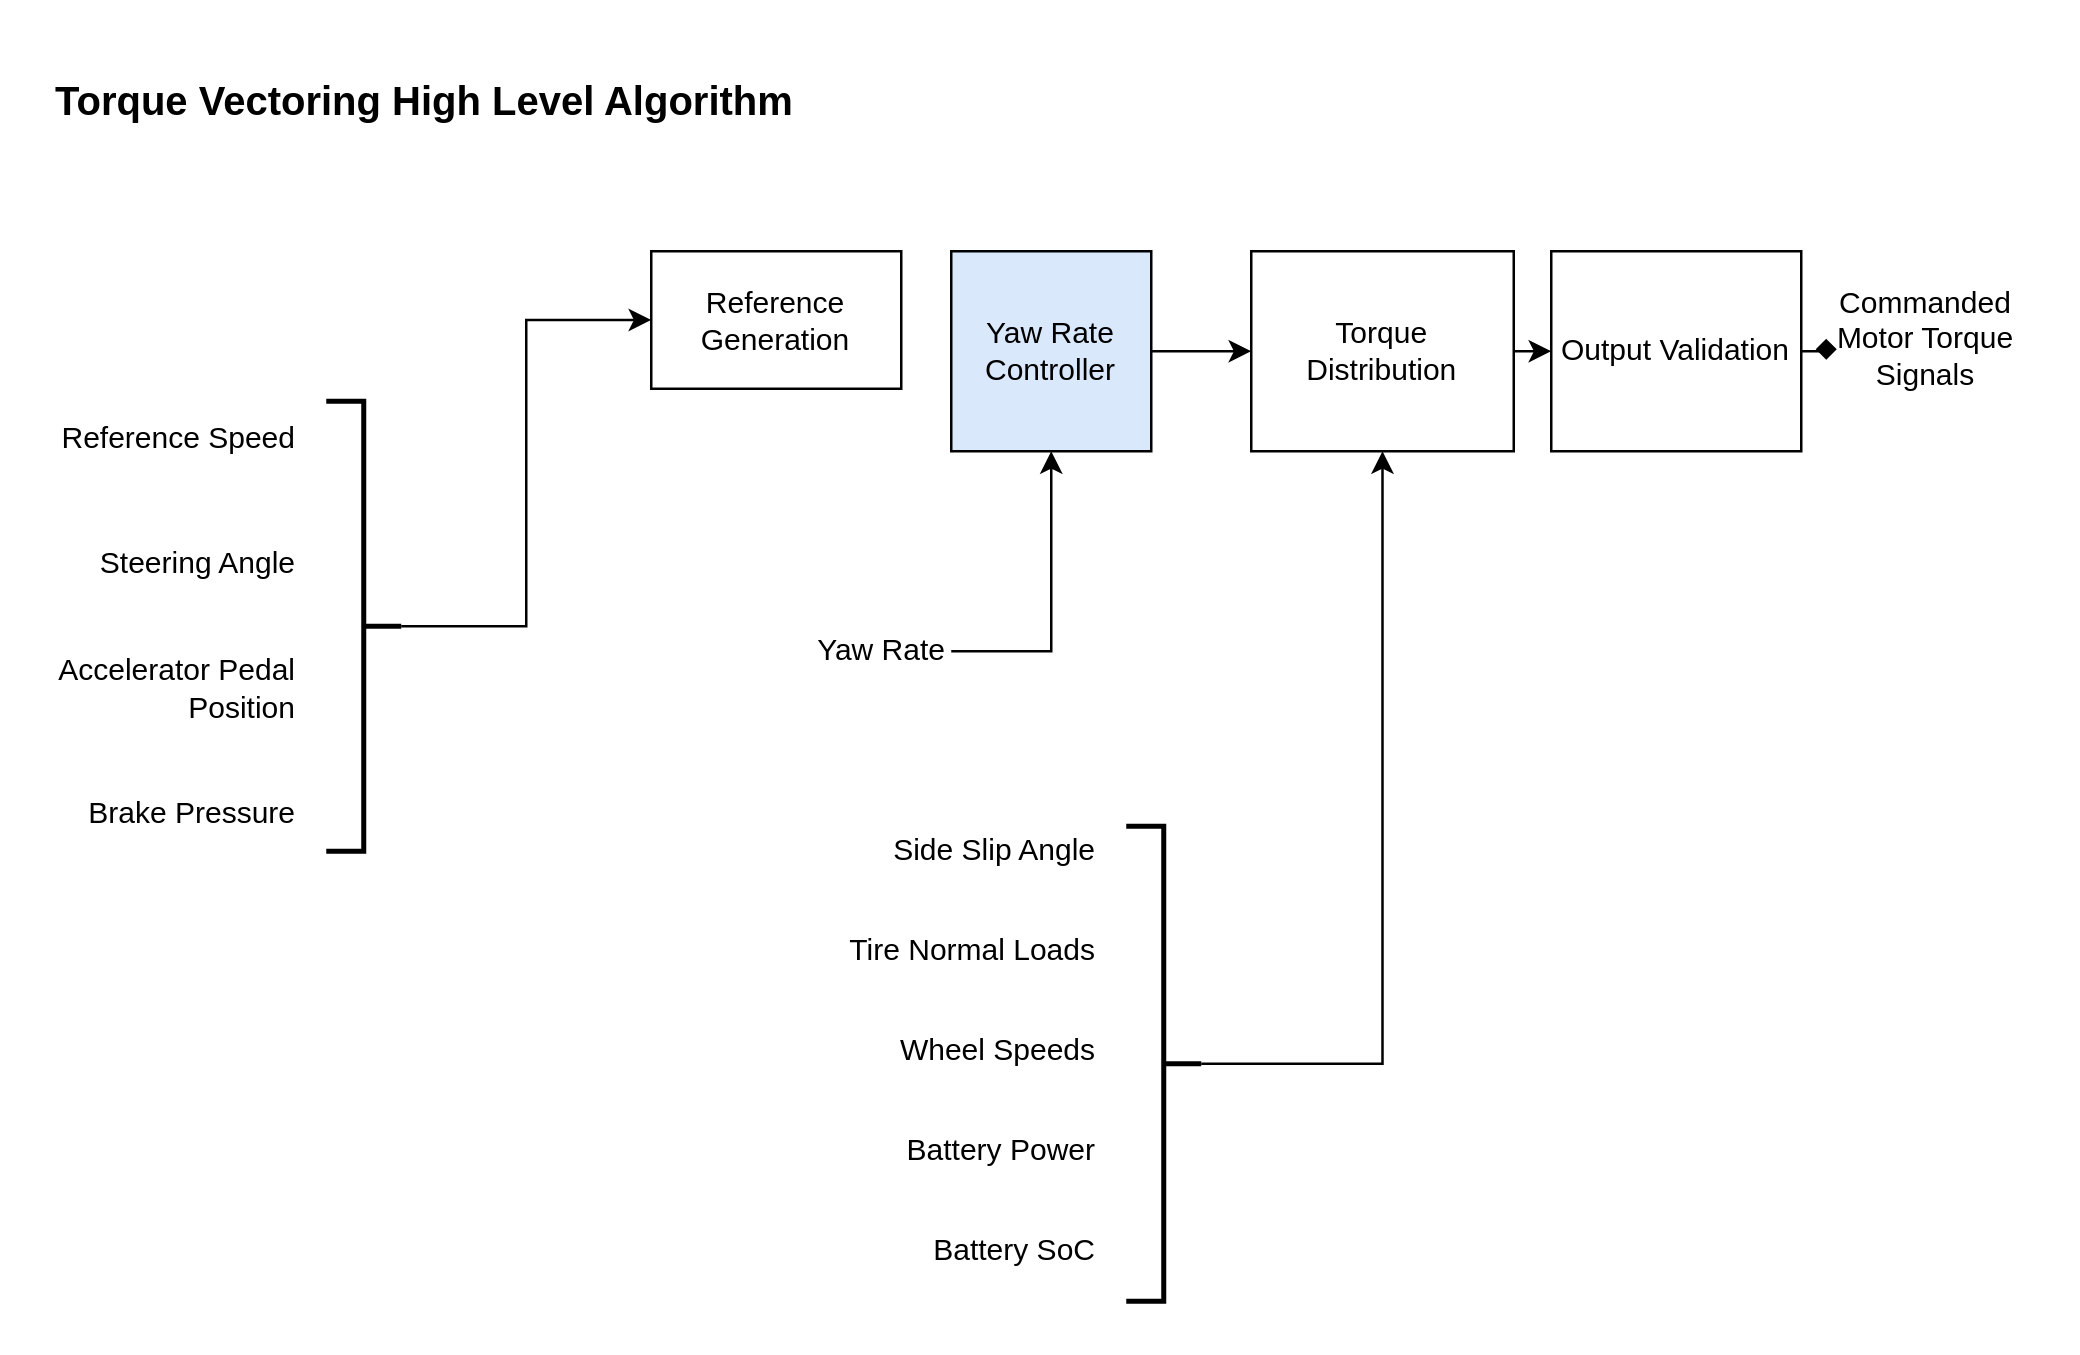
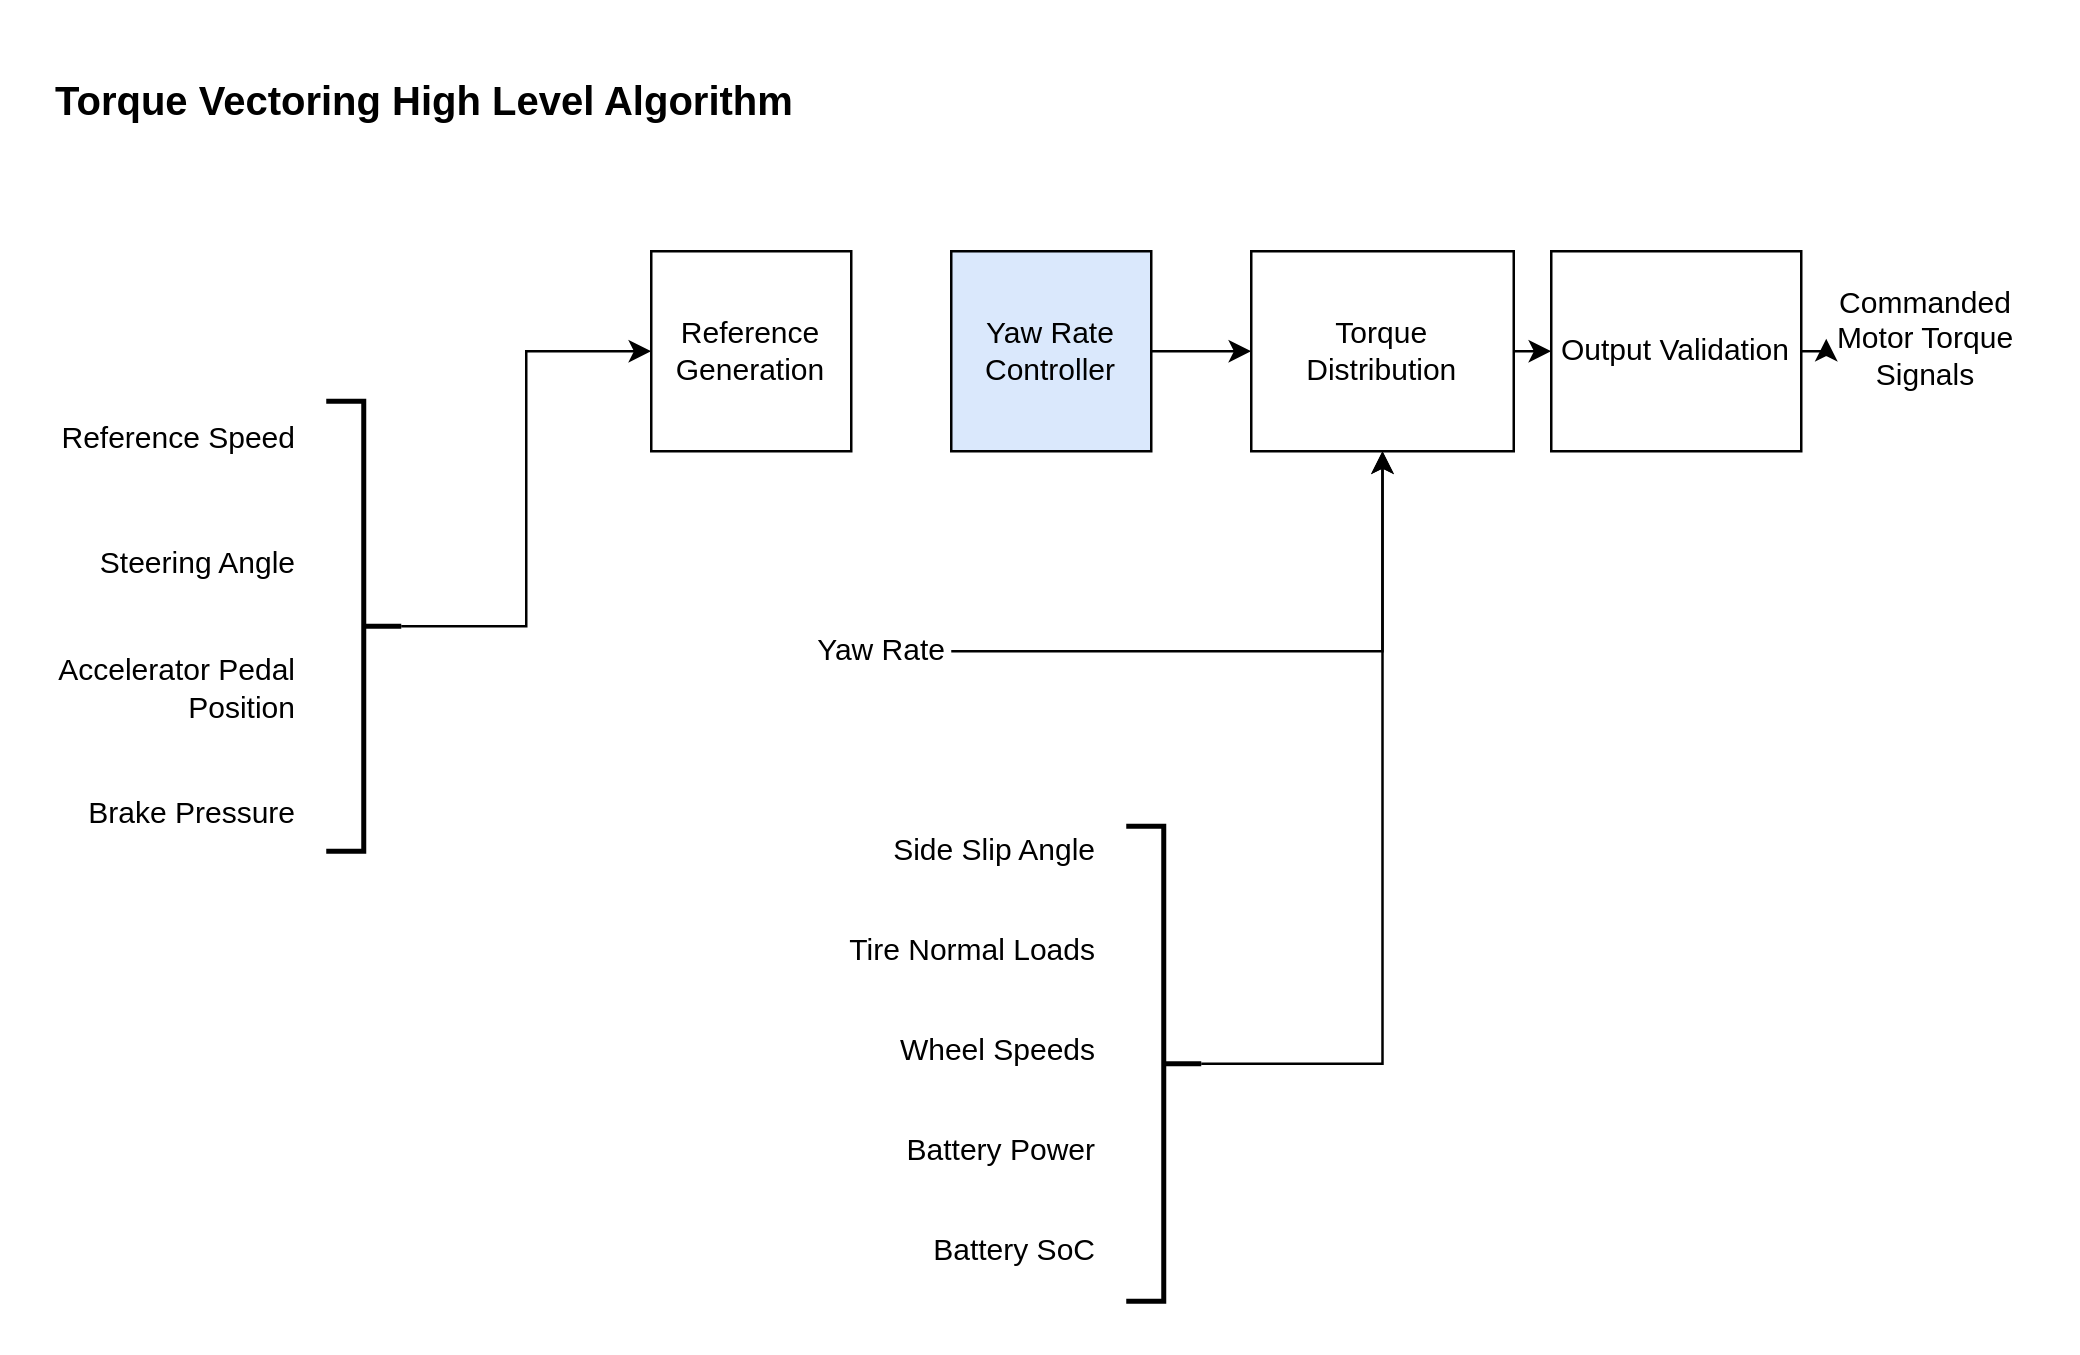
(776, 320) -> (751, 351)
(1822, 351) -> (1821, 351)
(1051, 561) -> (1212, 651)
